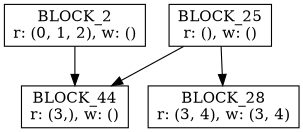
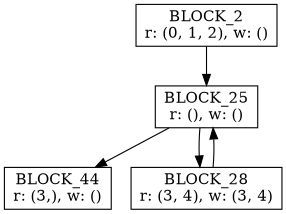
(75, 60) -> (207, 60)
none -> (214, 153)
